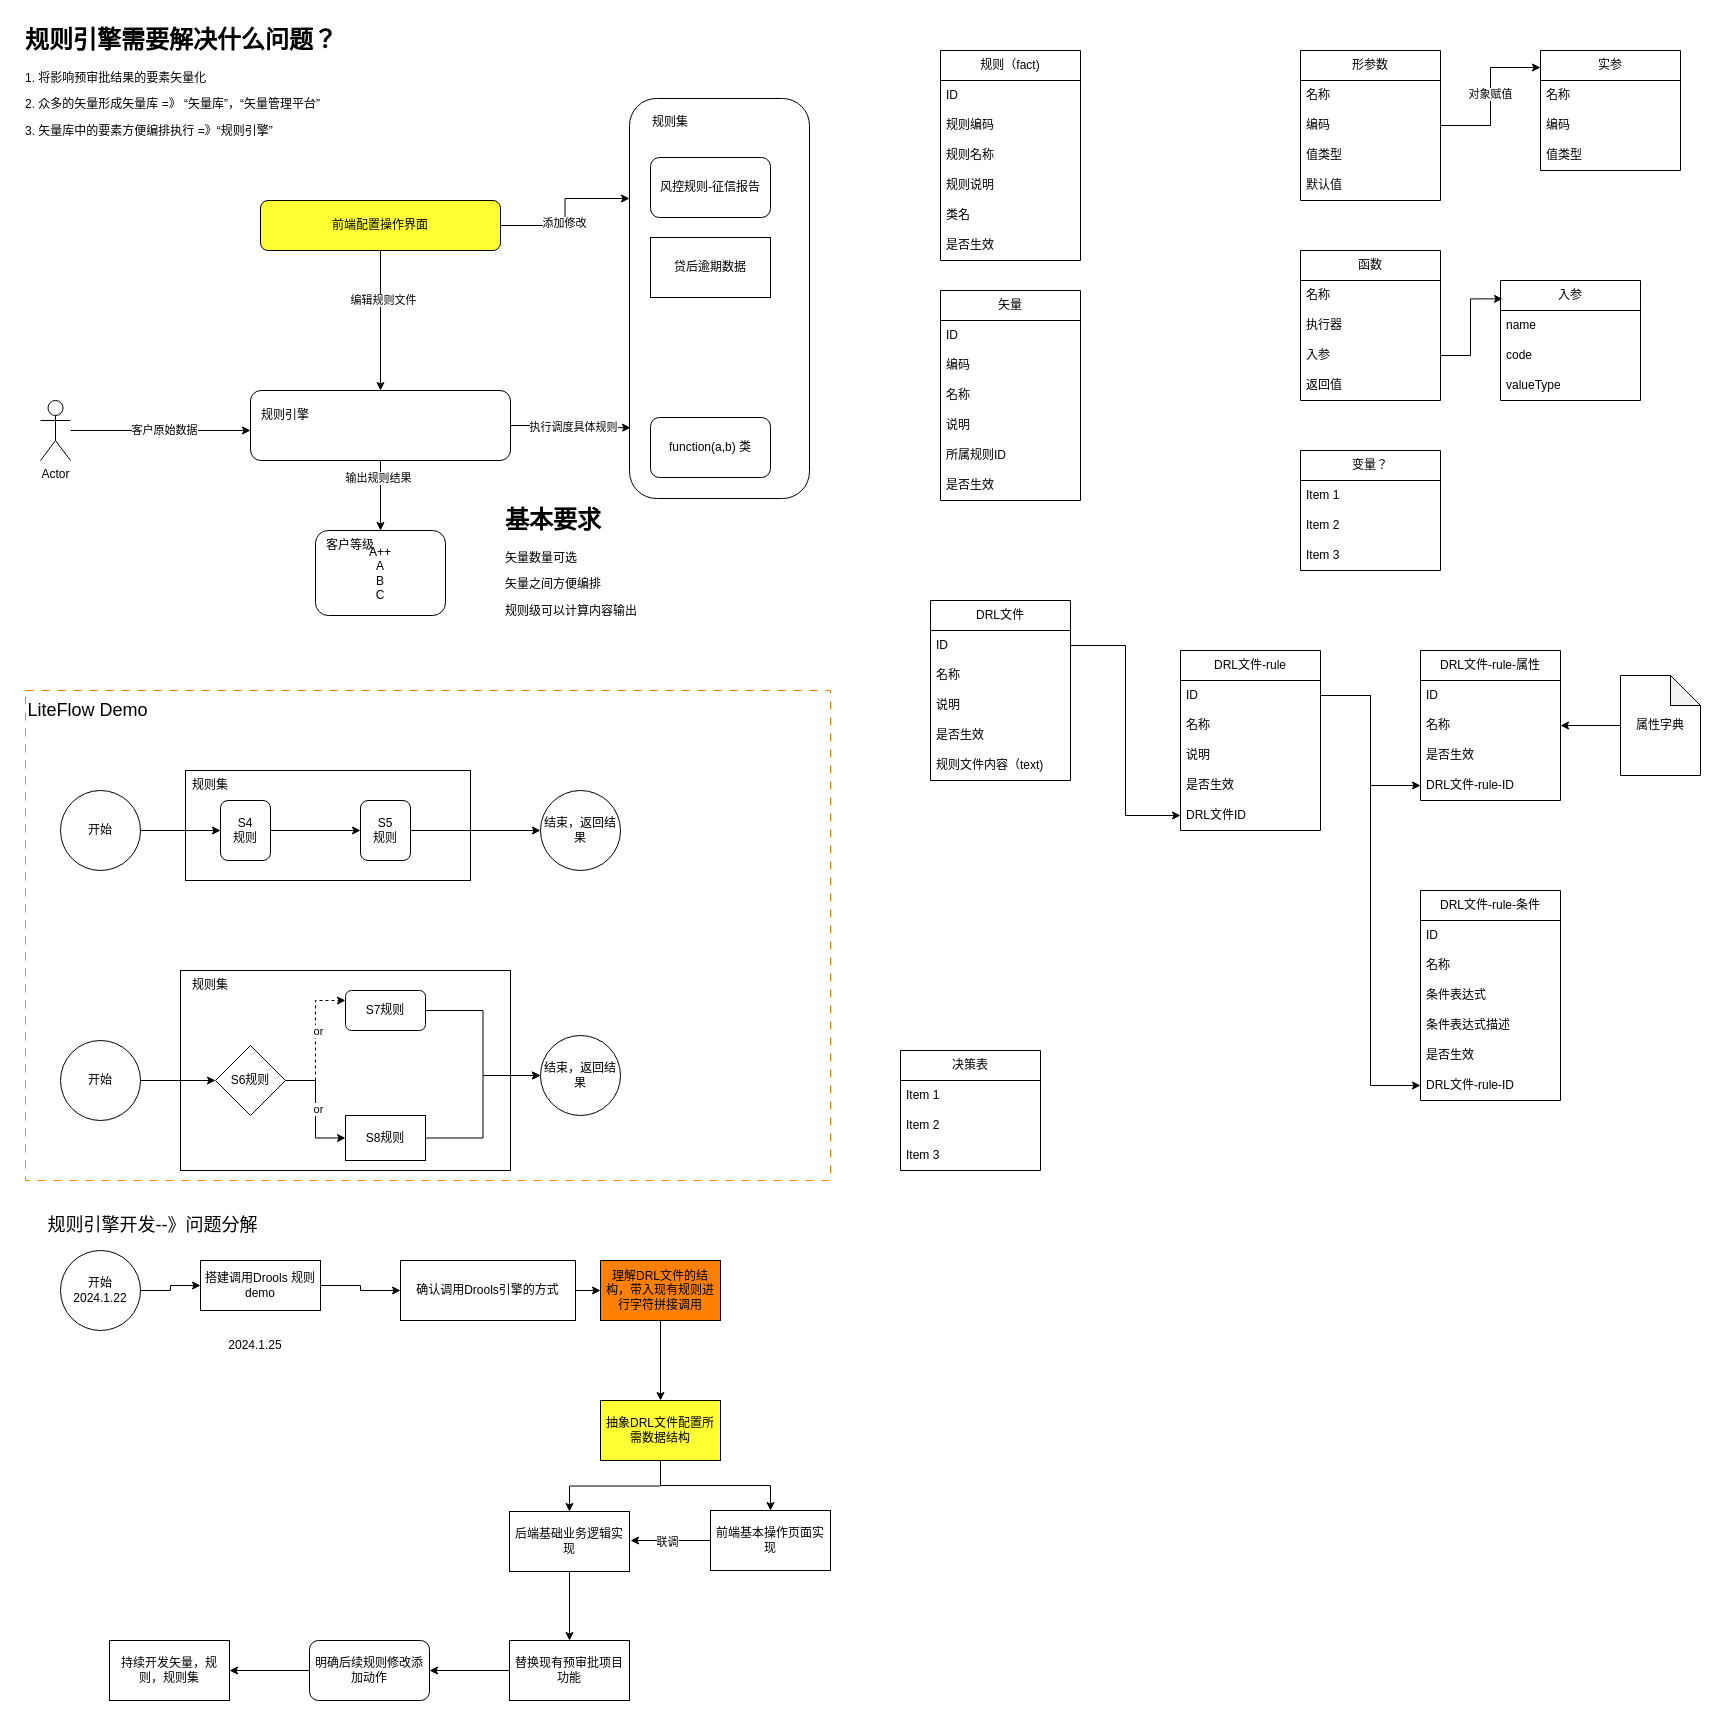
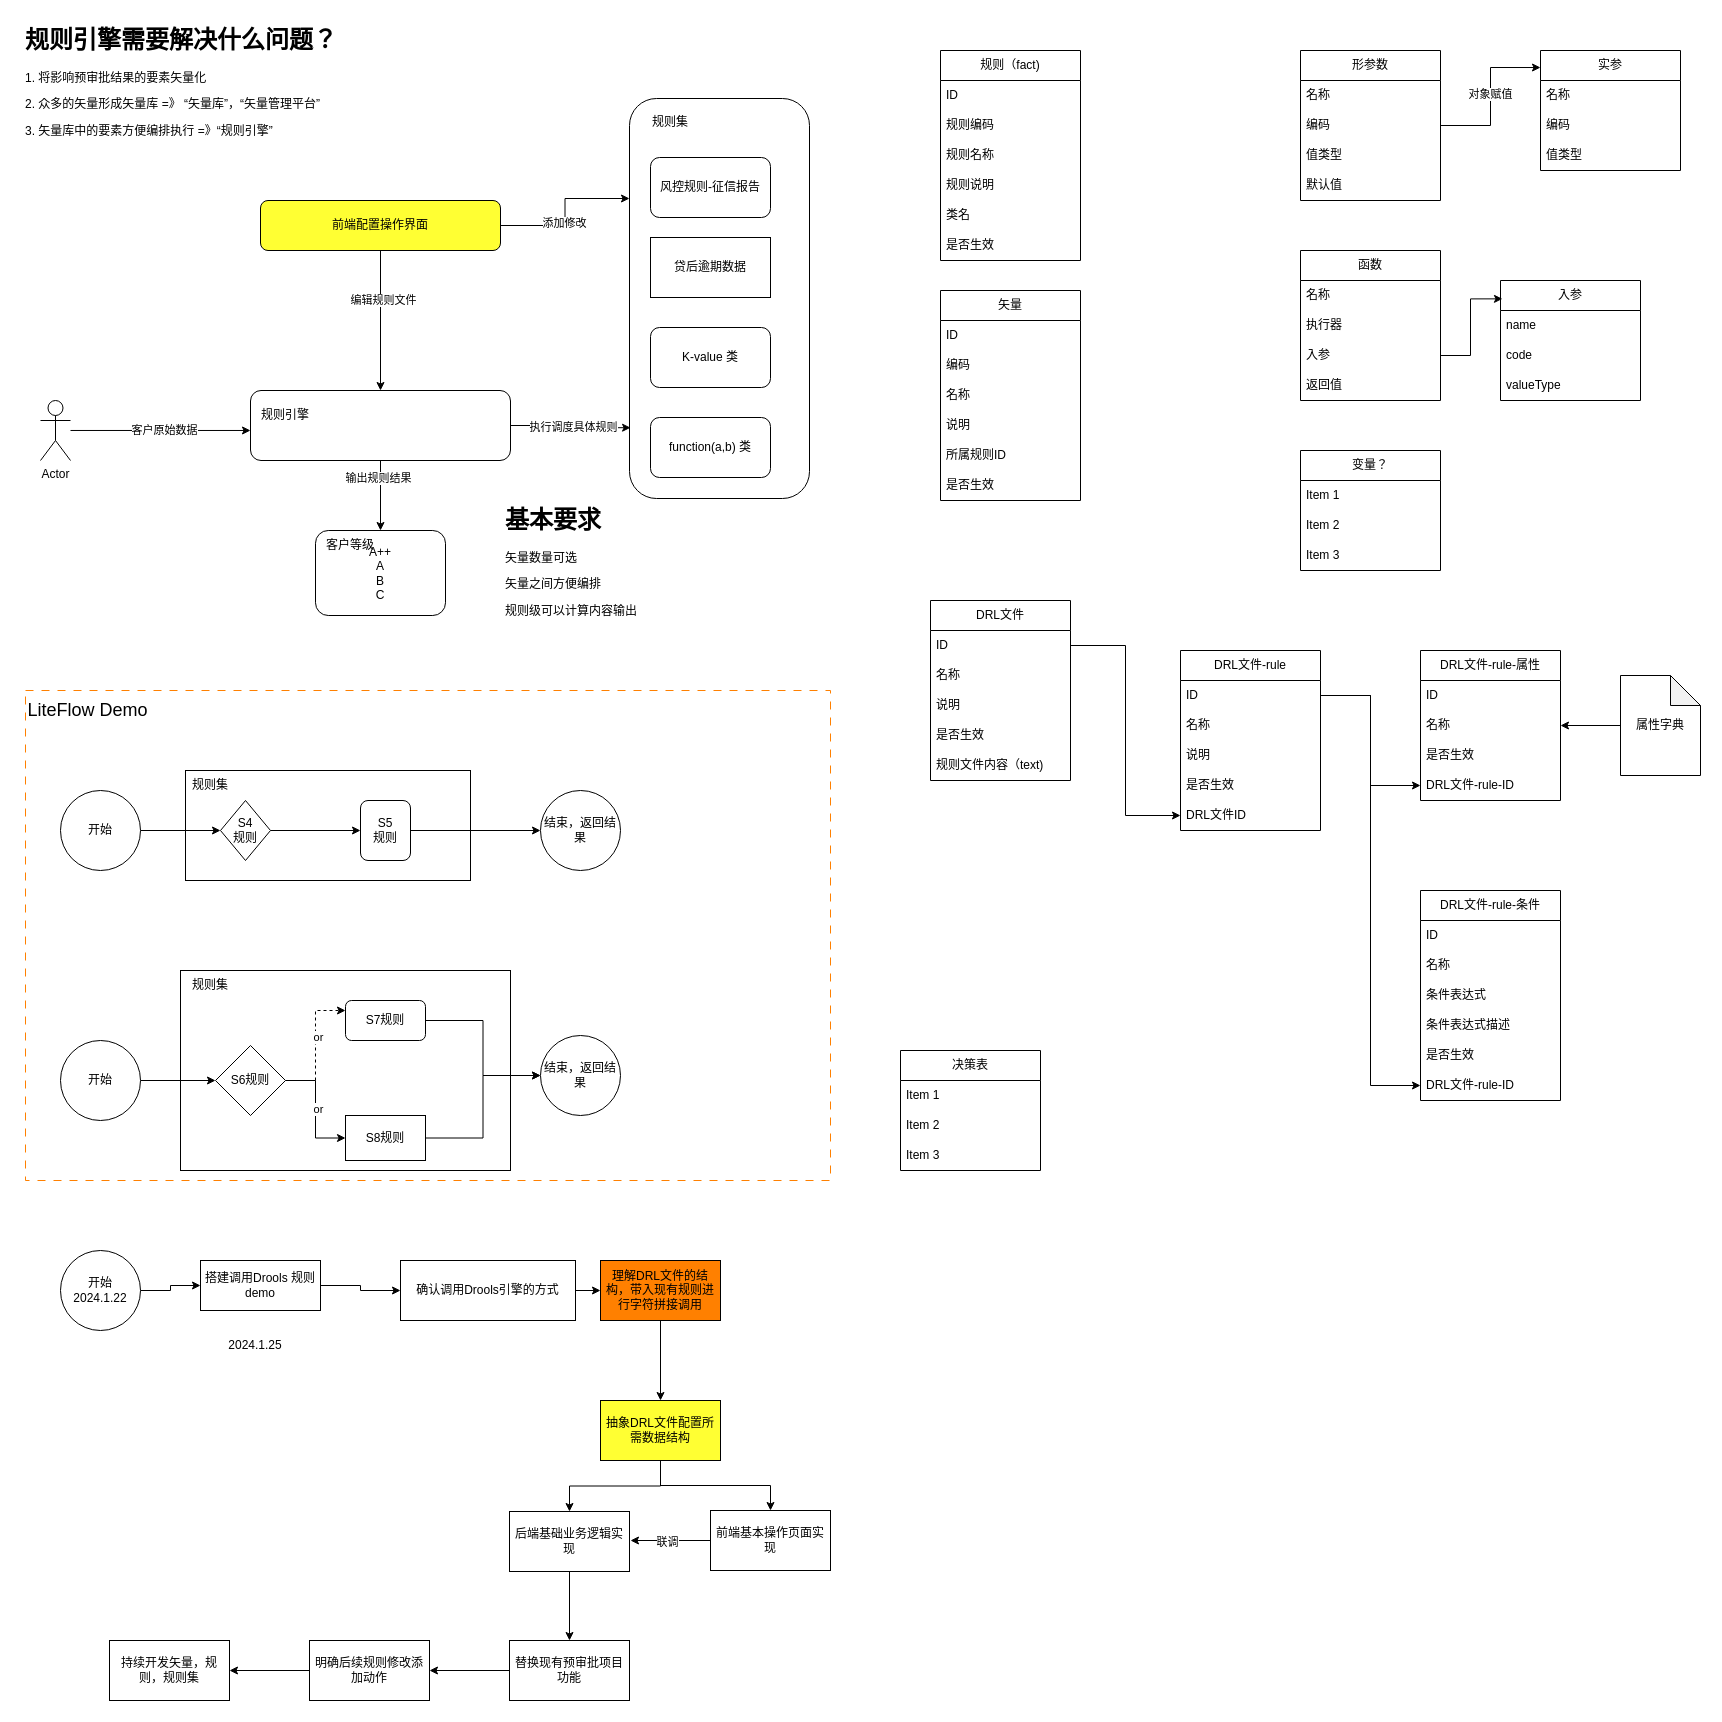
none -> (711, 358)
(246, 831) -> (246, 831)
(386, 1011) -> (386, 1021)
(153, 1226) -> none
(370, 1671) -> (370, 1671)
